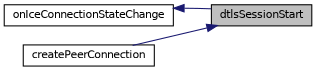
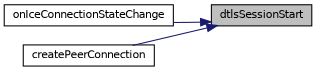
(198, 8) -> (187, 22)
